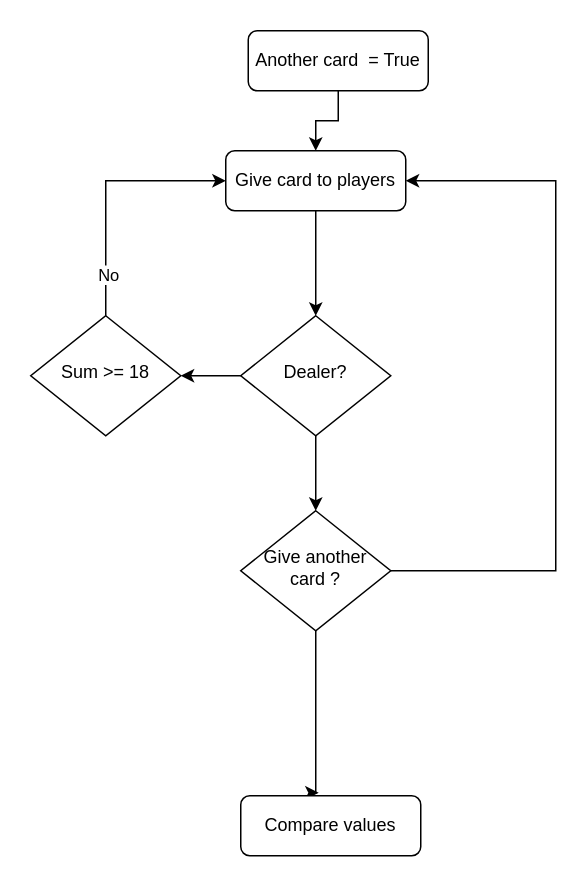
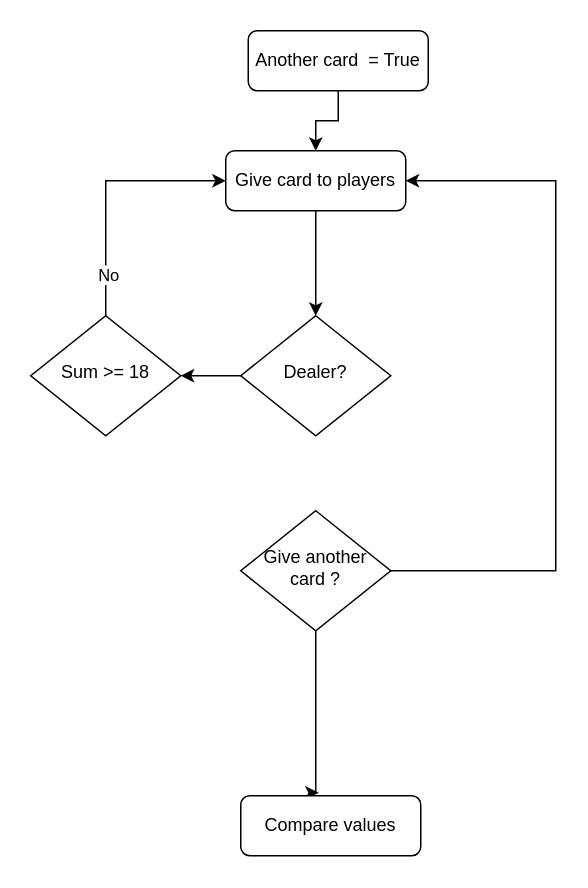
(316, 468) -> none
